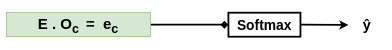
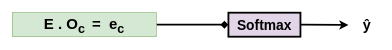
(78, 25) -> (84, 25)
(264, 25) -> (264, 25)
